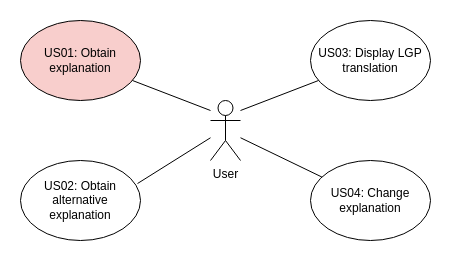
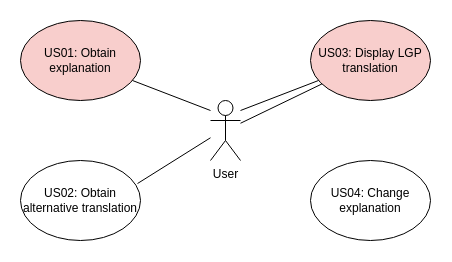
(371, 61) -> (371, 61)
(281, 157) -> (281, 104)
(81, 201) -> (81, 201)
